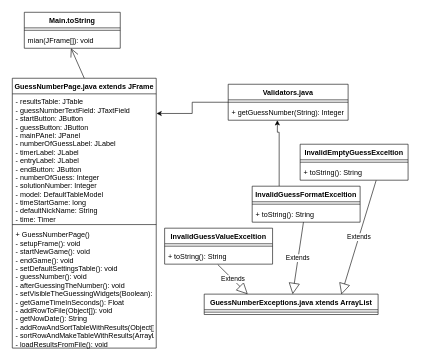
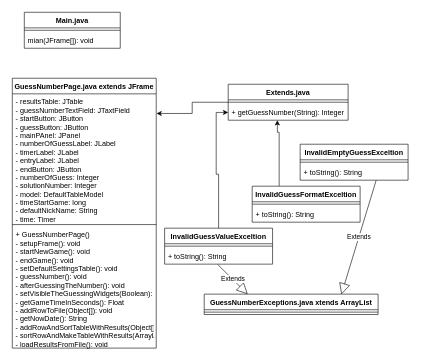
(72, 20) -> (72, 20)
(78, 64) -> none
(288, 92) -> (288, 92)
none -> (219, 199)
(299, 253) -> none
